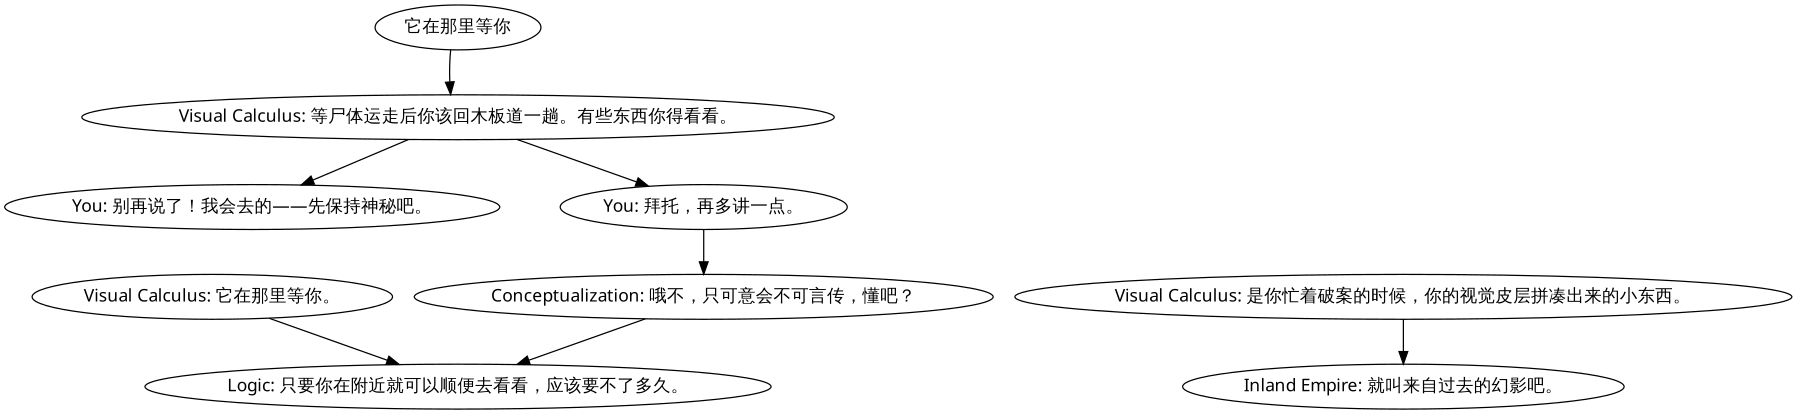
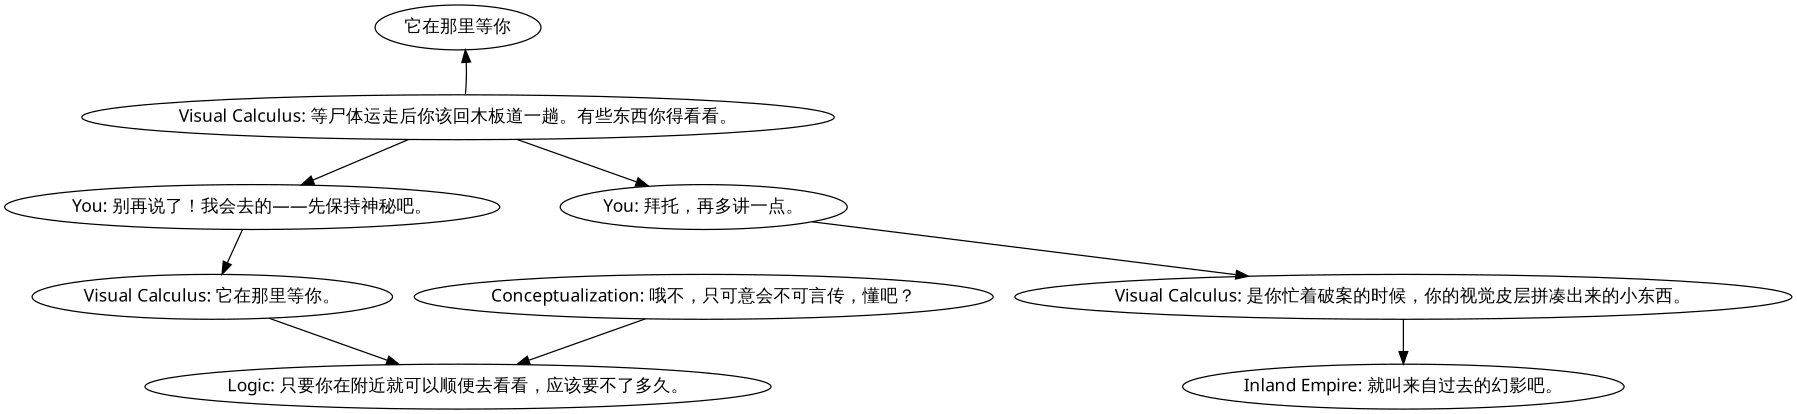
(450, 66) -> (466, 78)
none -> (235, 246)
(704, 246) -> (1024, 248)
